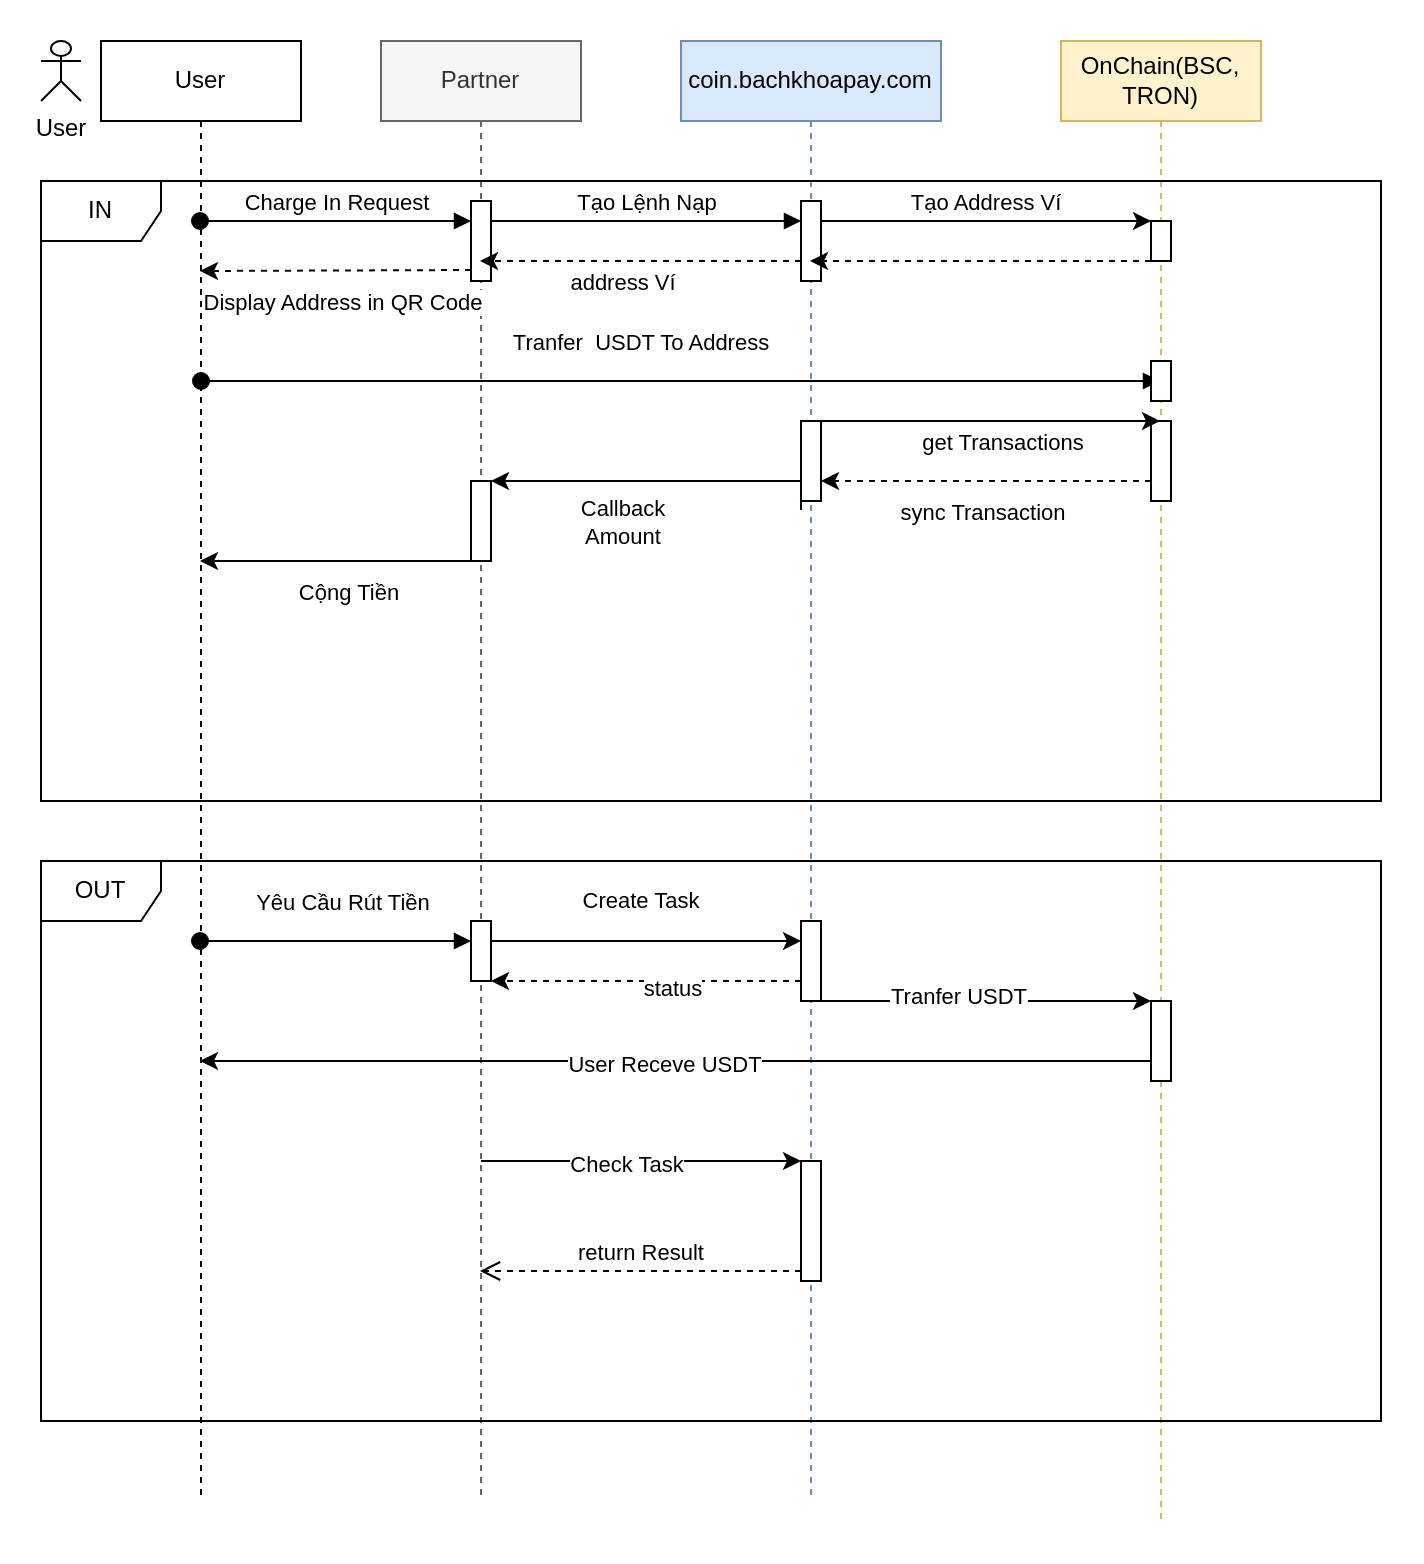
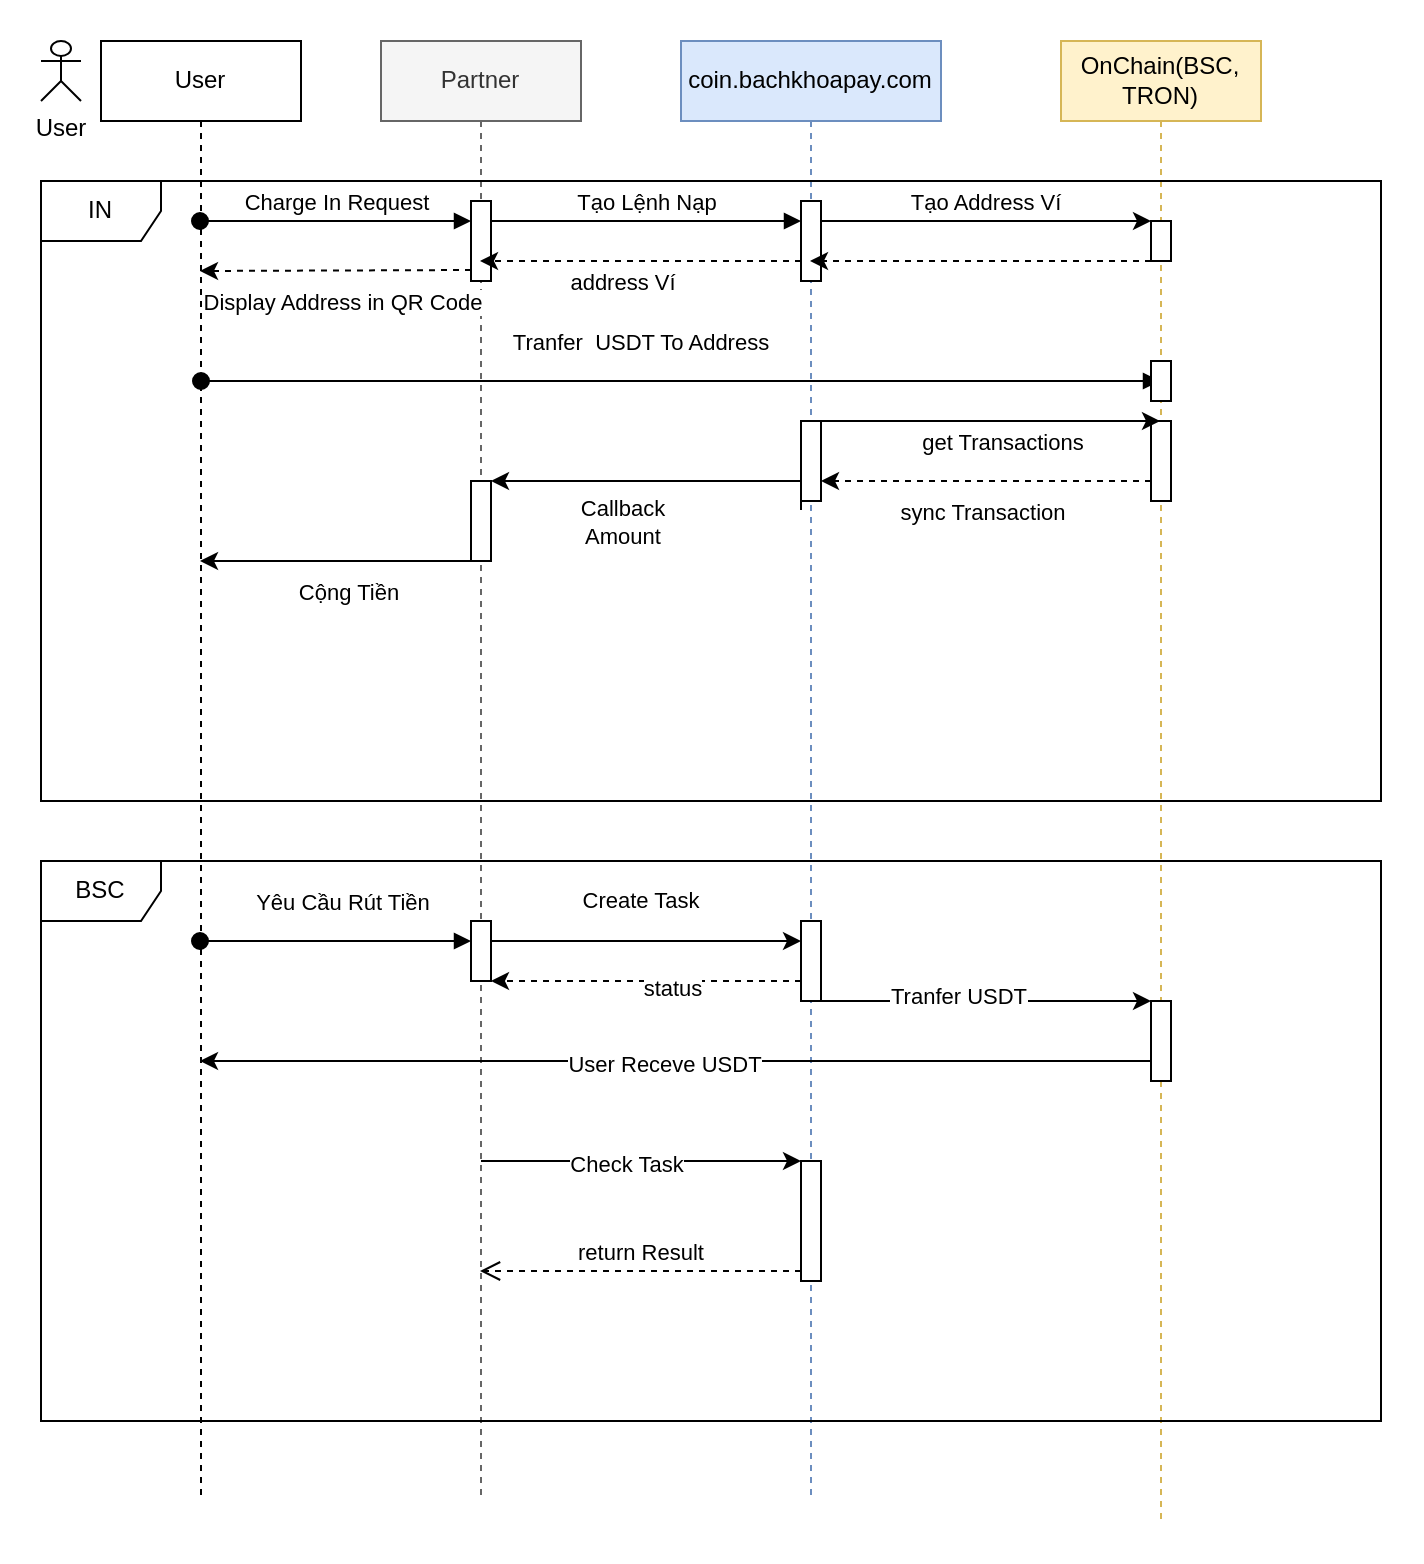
(101, 891) -> (101, 891)
